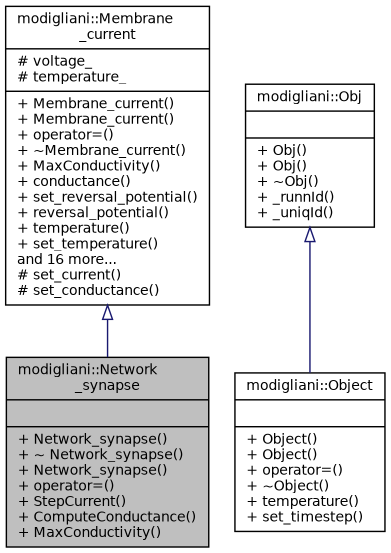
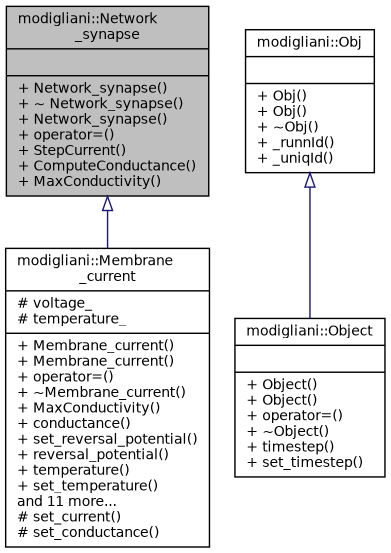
(67, 260) -> (67, 502)
(108, 338) -> (108, 229)
(303, 502) -> (291, 447)
